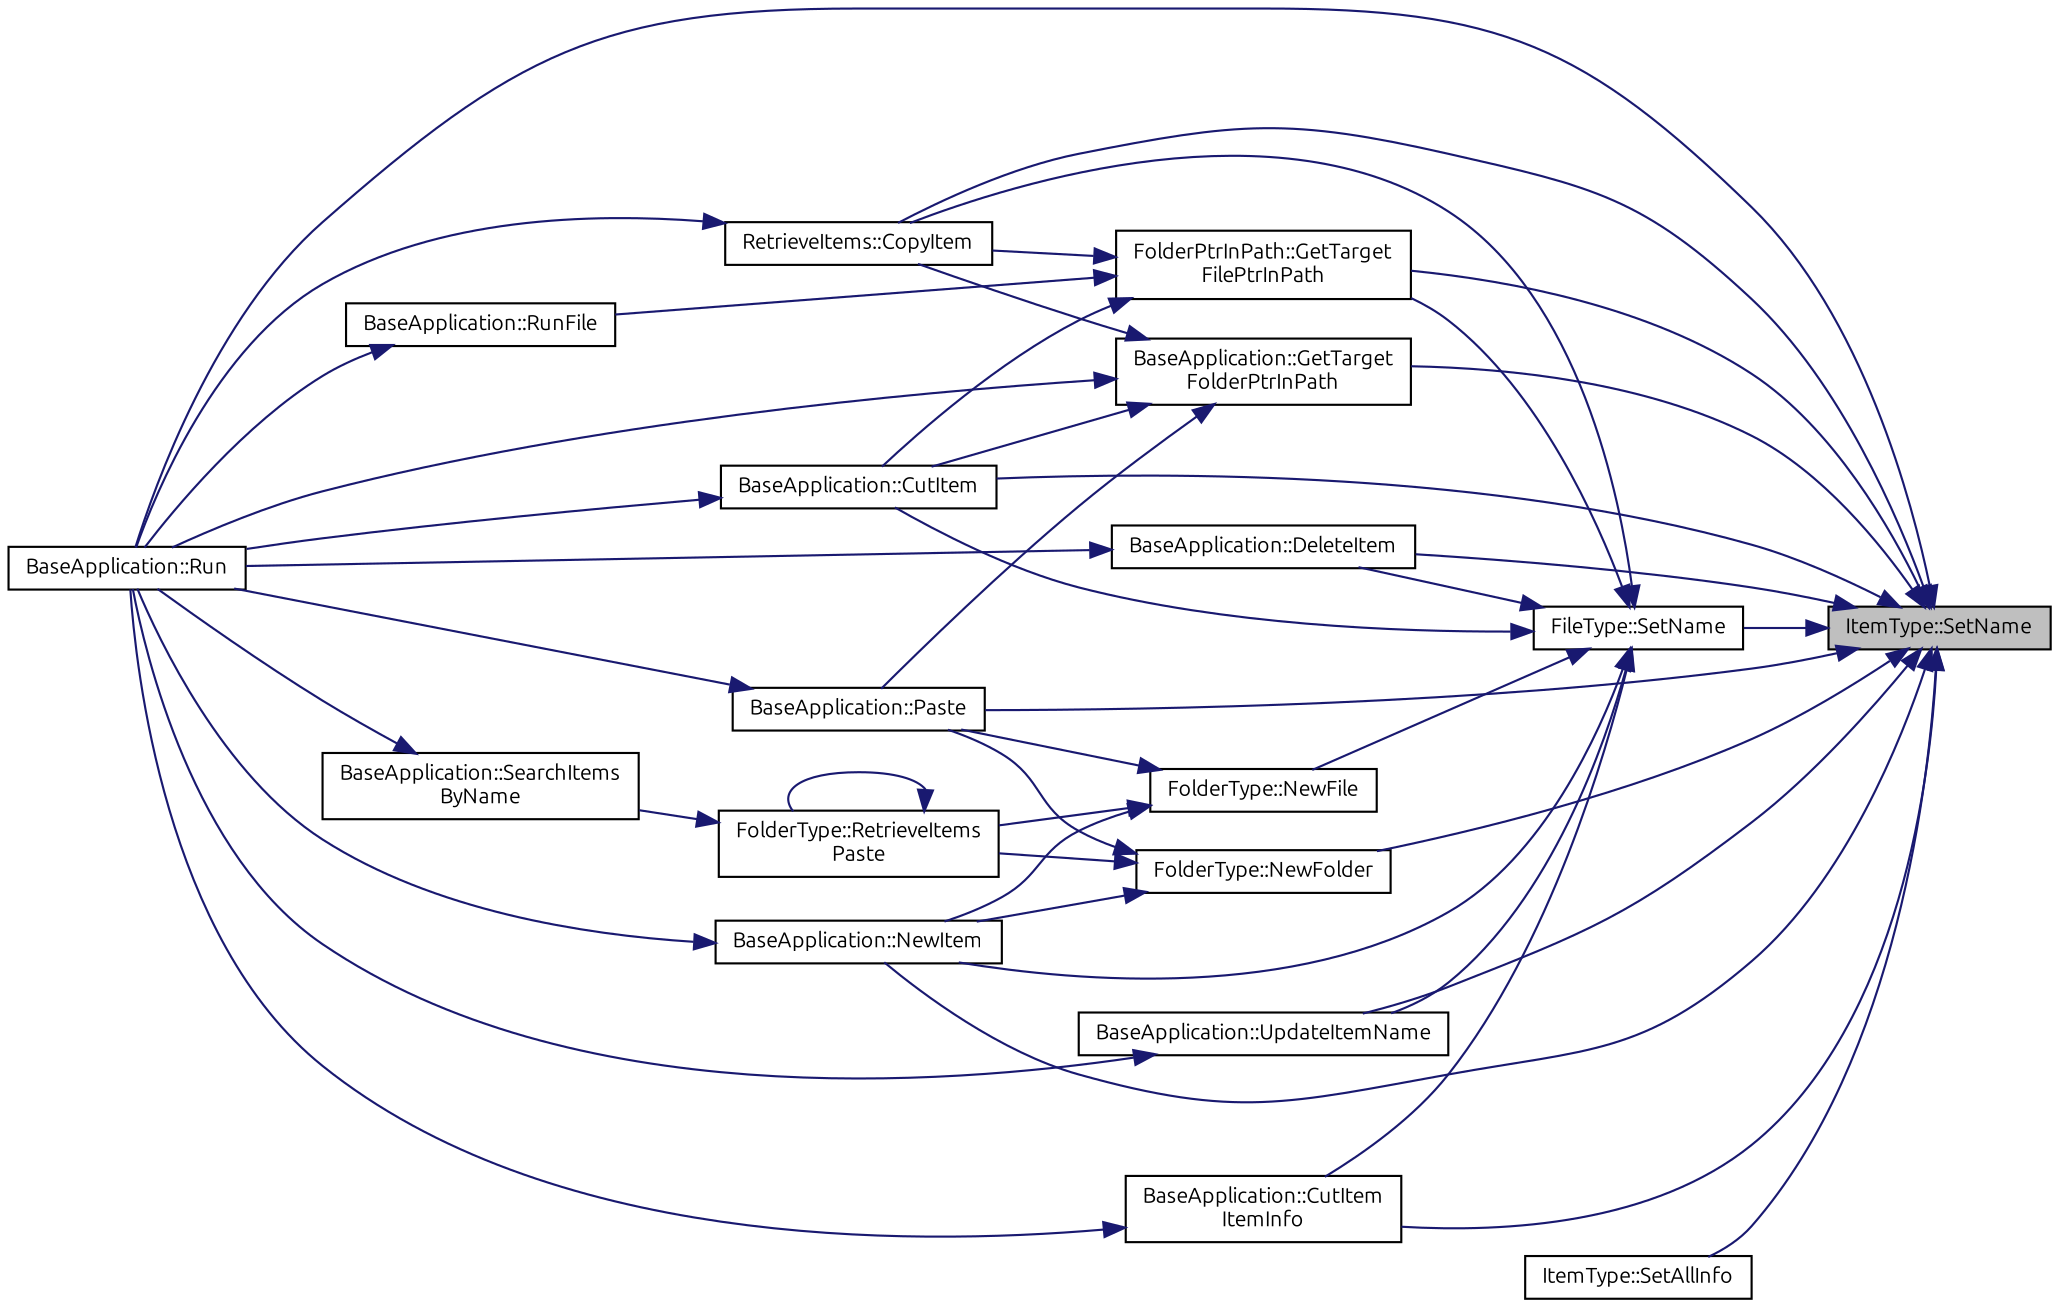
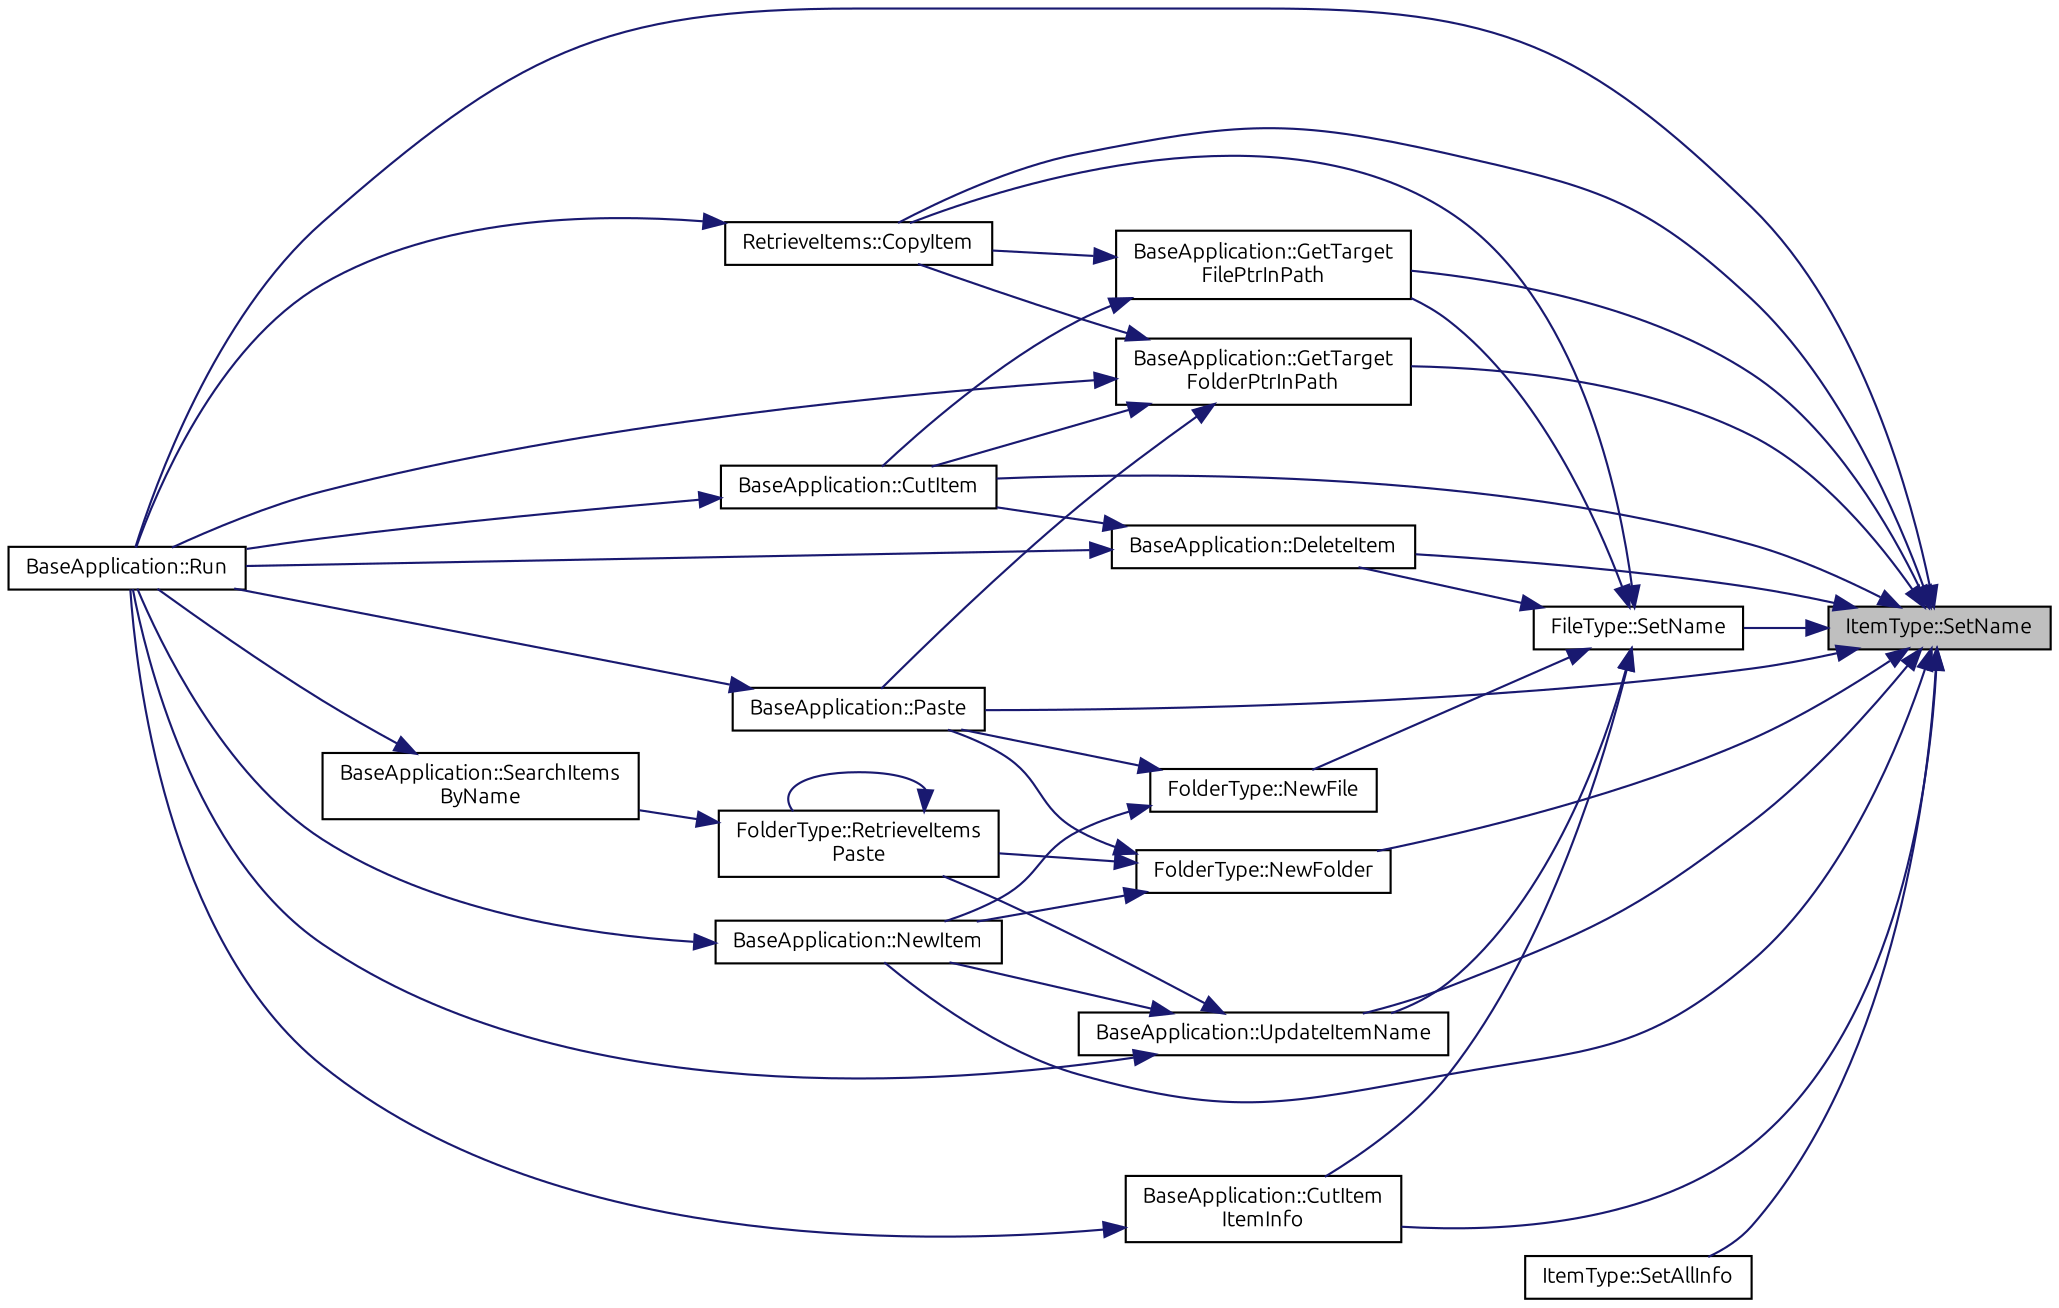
(1264, 265) -> (1264, 265)
(481, 325) -> none
(1194, 610) -> (1047, 515)
(1080, 815) -> (1075, 937)
(1358, 949) -> (1051, 986)
